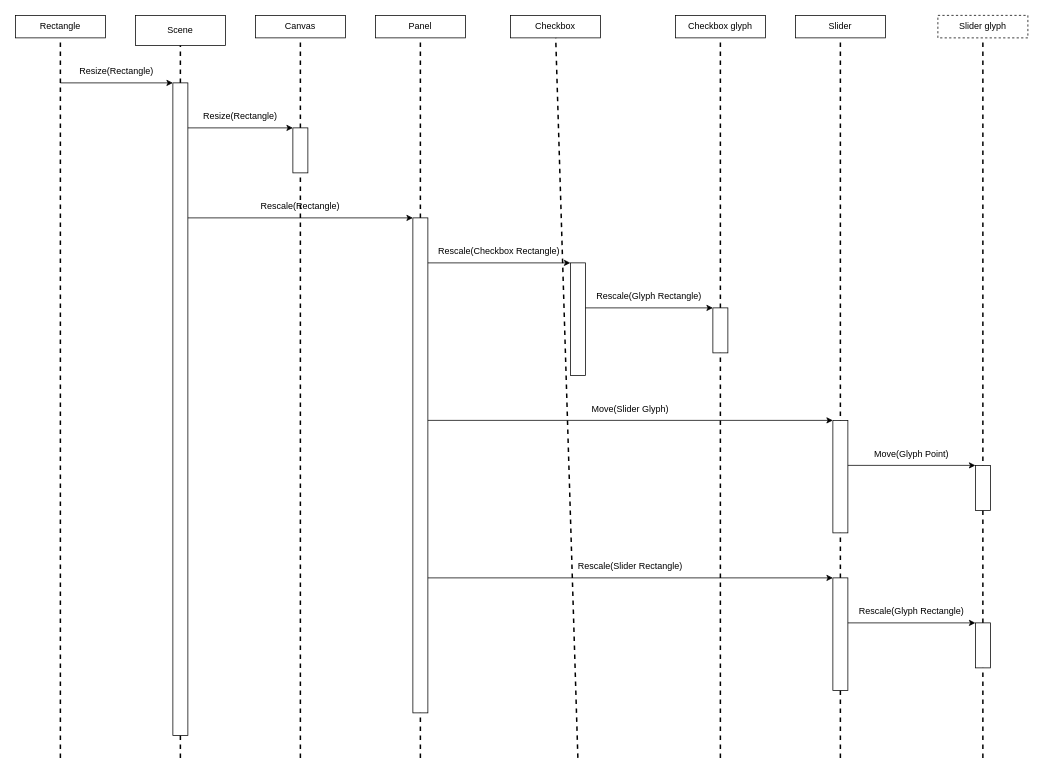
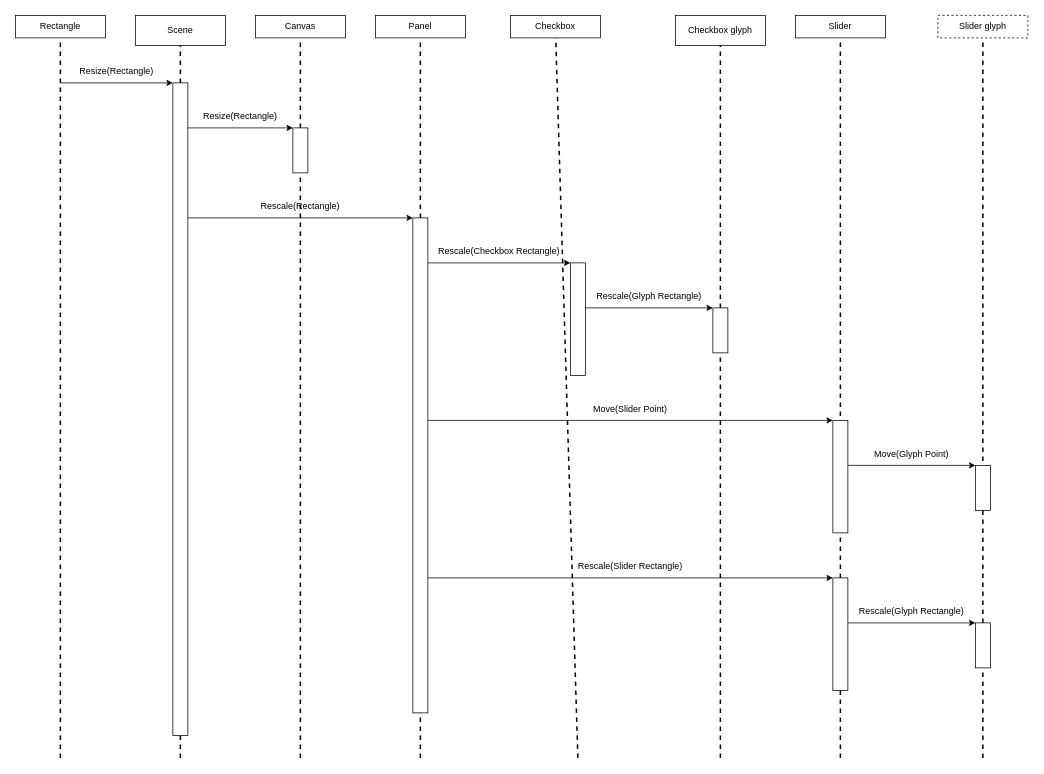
(720, 27) -> (720, 30)
(630, 409) -> (630, 409)
